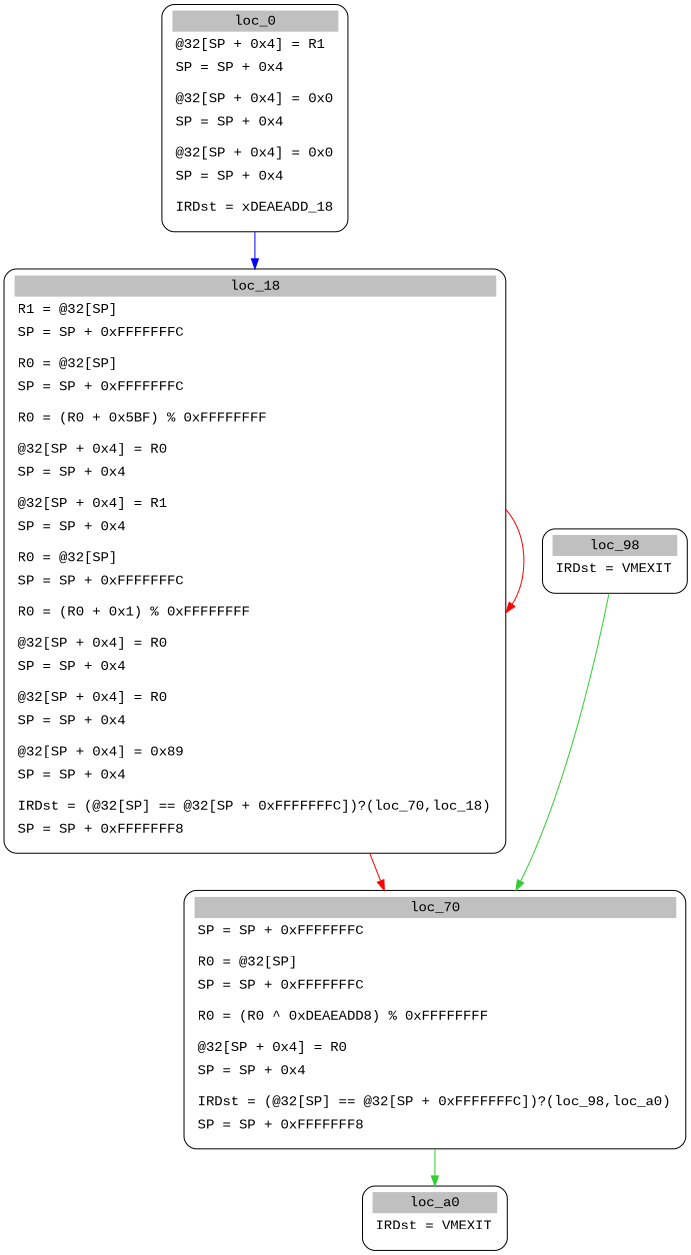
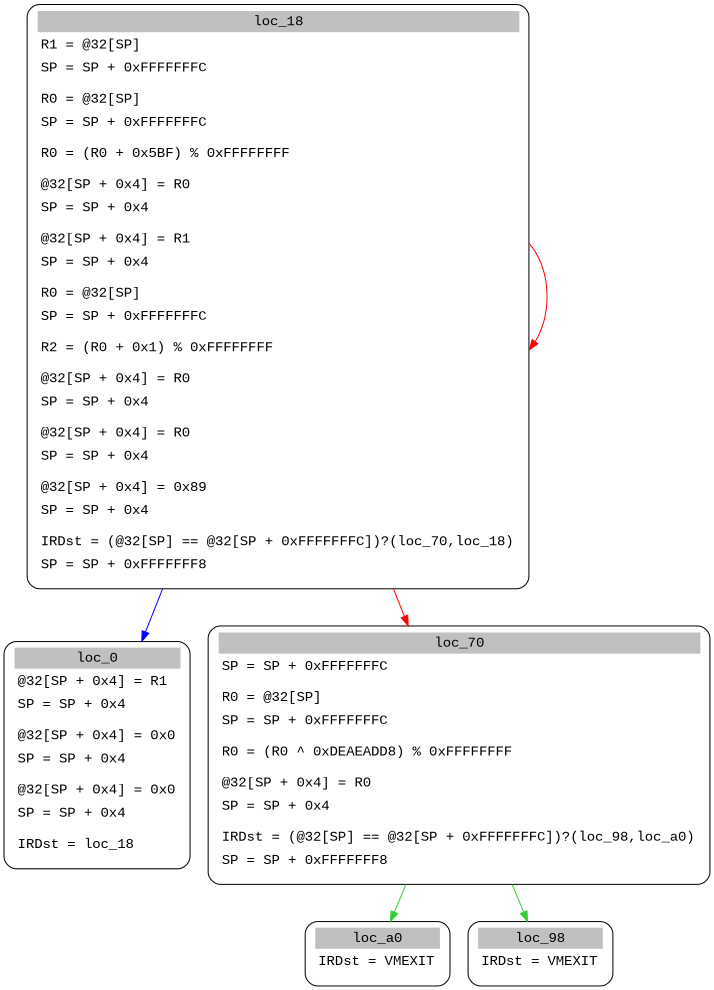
(254, 207) -> (76, 844)
(255, 245) -> (154, 610)
(134, 611) -> (157, 347)
(573, 740) -> (518, 898)
